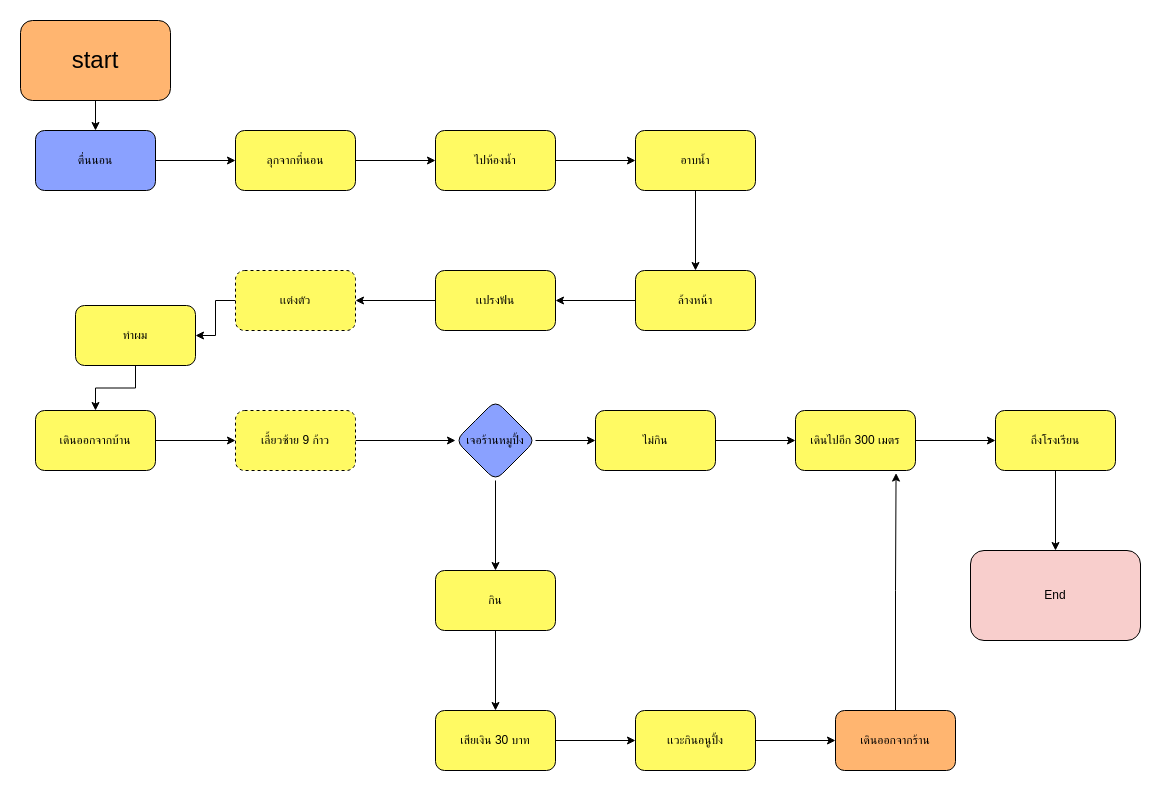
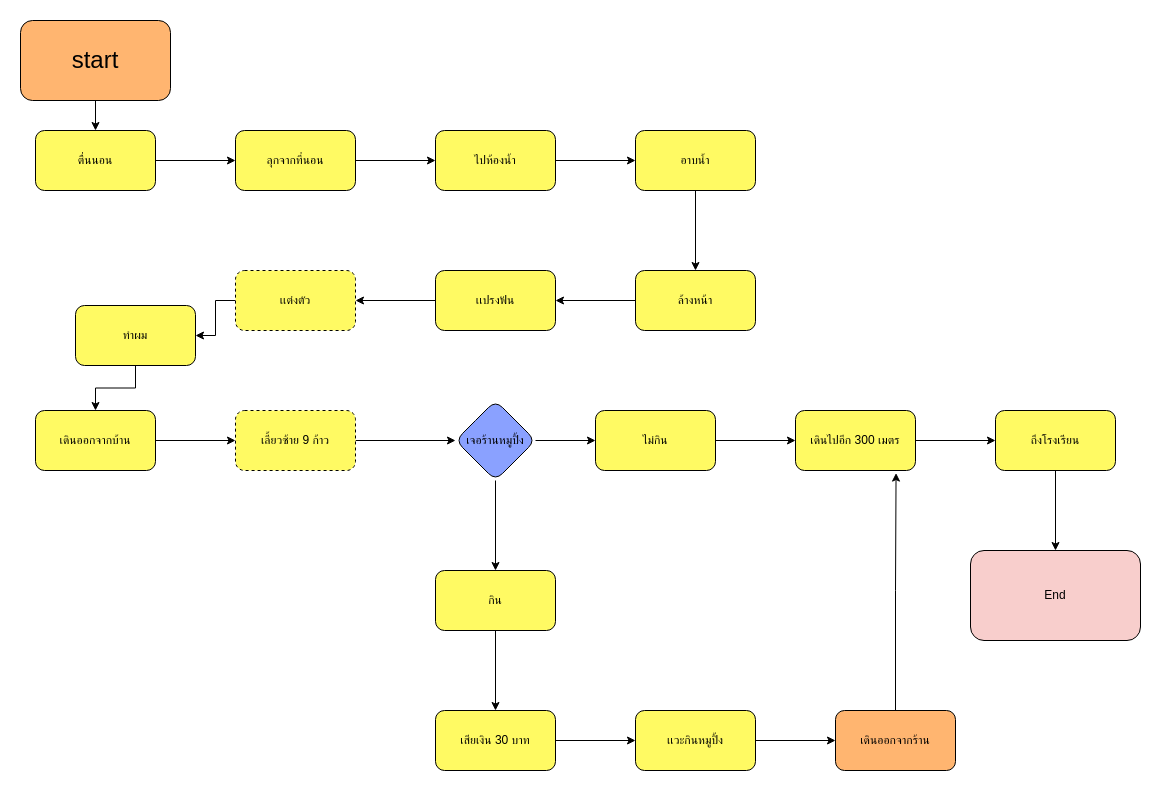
(96, 161) -> (96, 161)
(696, 741) -> (696, 741)
